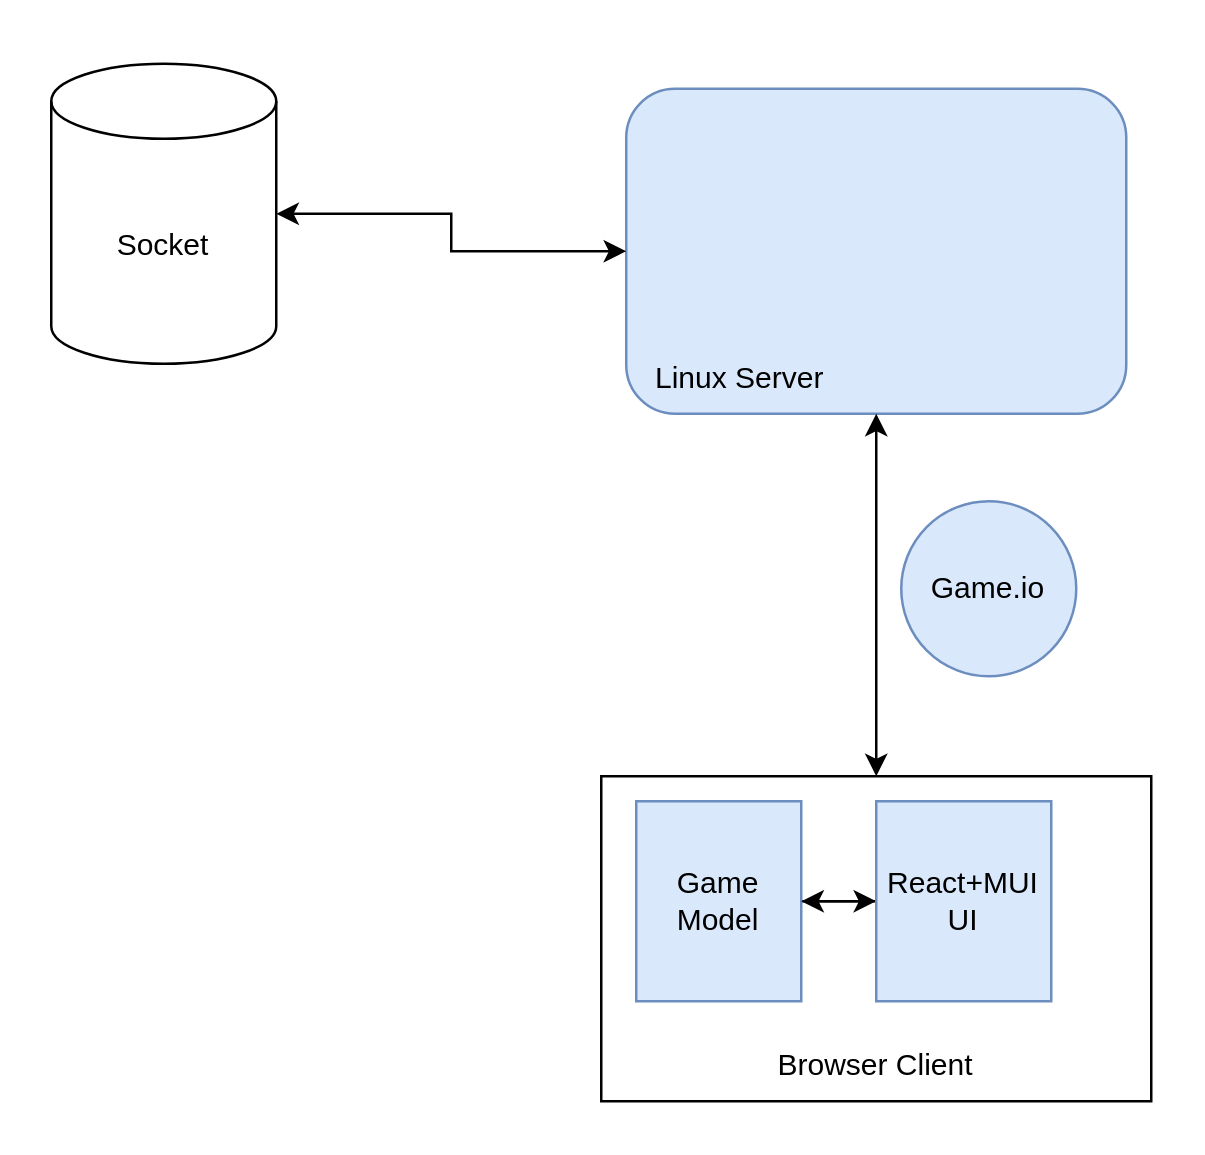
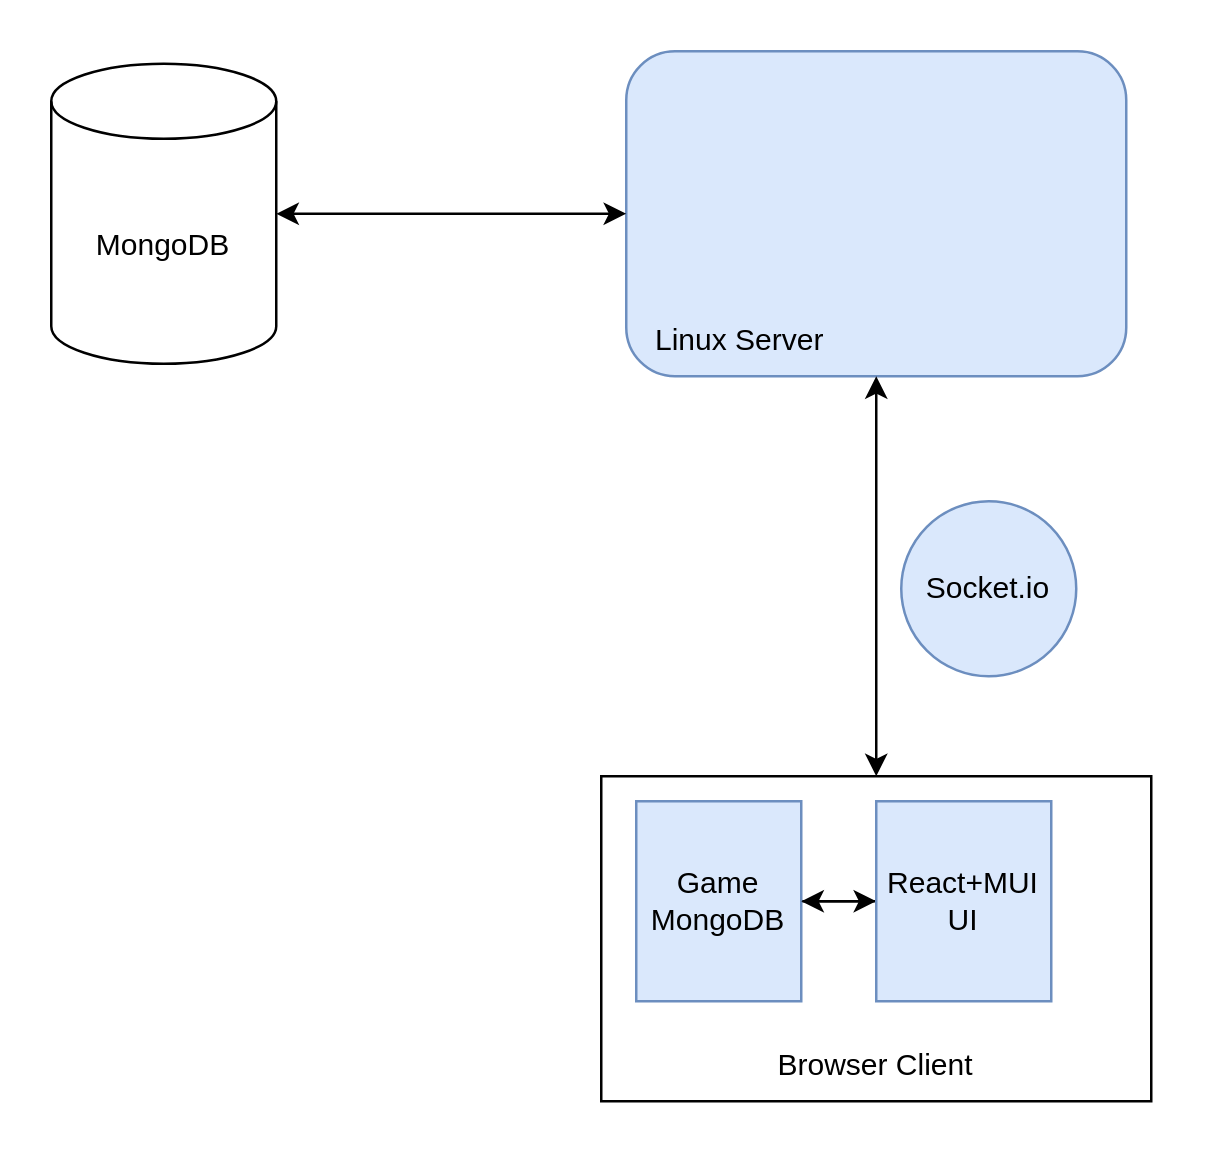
(164, 246) -> (164, 246)
(876, 251) -> (876, 214)
(989, 589) -> (989, 589)
(719, 901) -> (719, 901)
